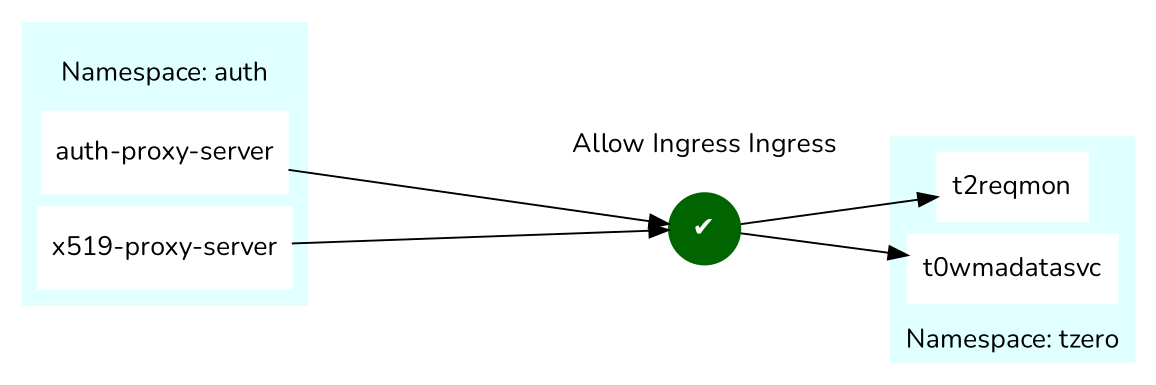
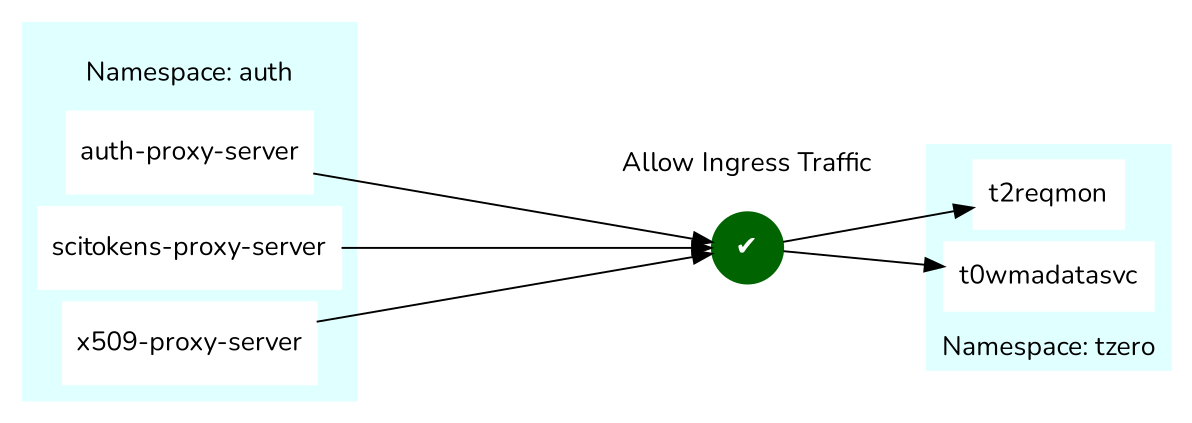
(705, 145) -> (748, 164)
(165, 248) -> (190, 343)
none -> (190, 248)
